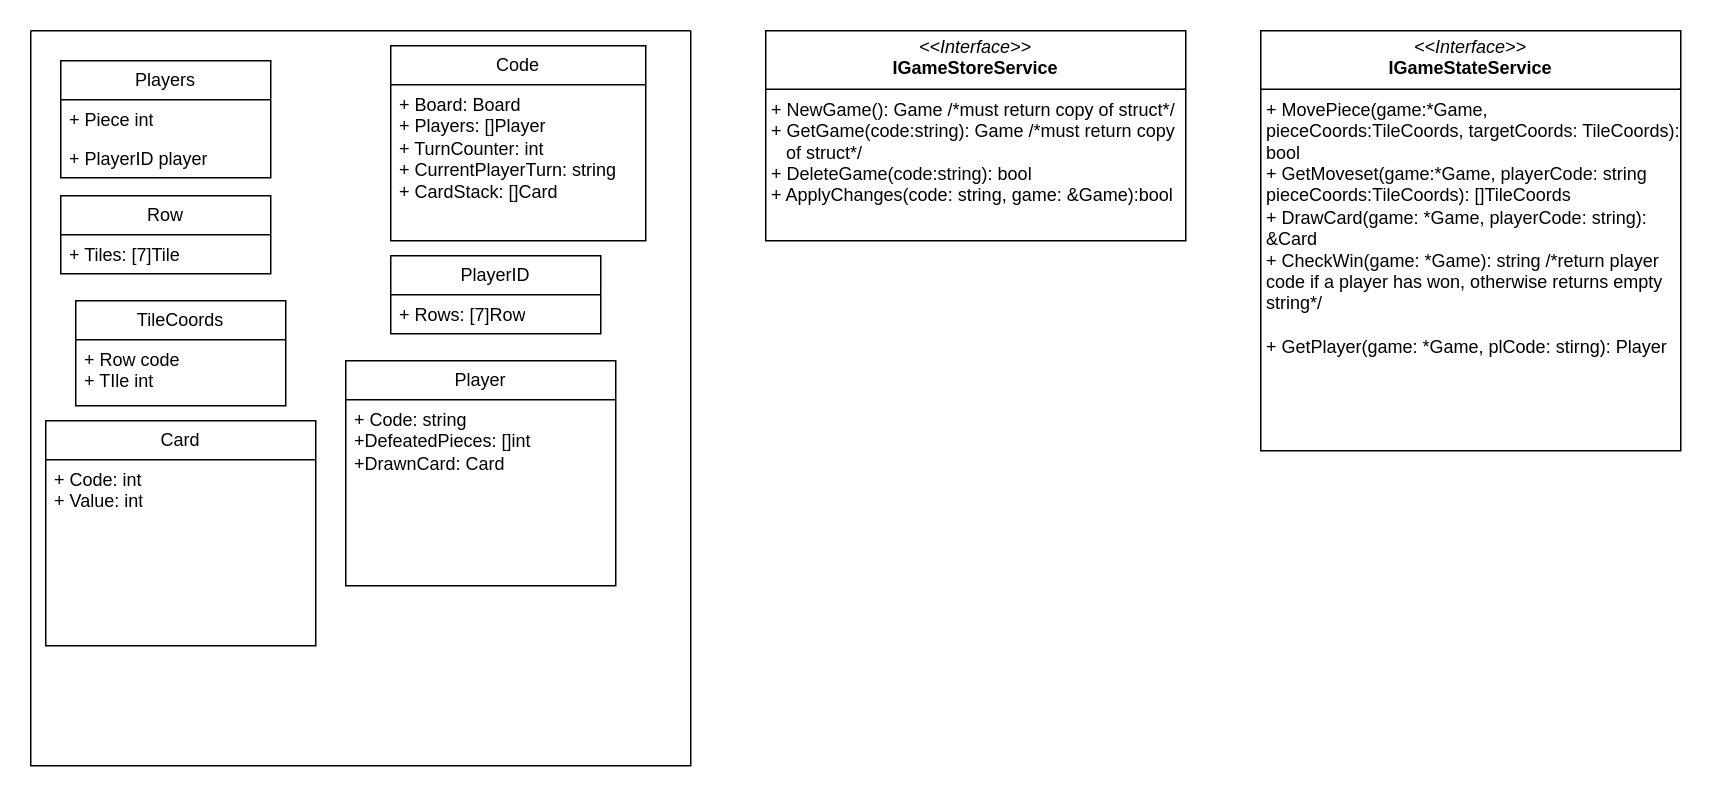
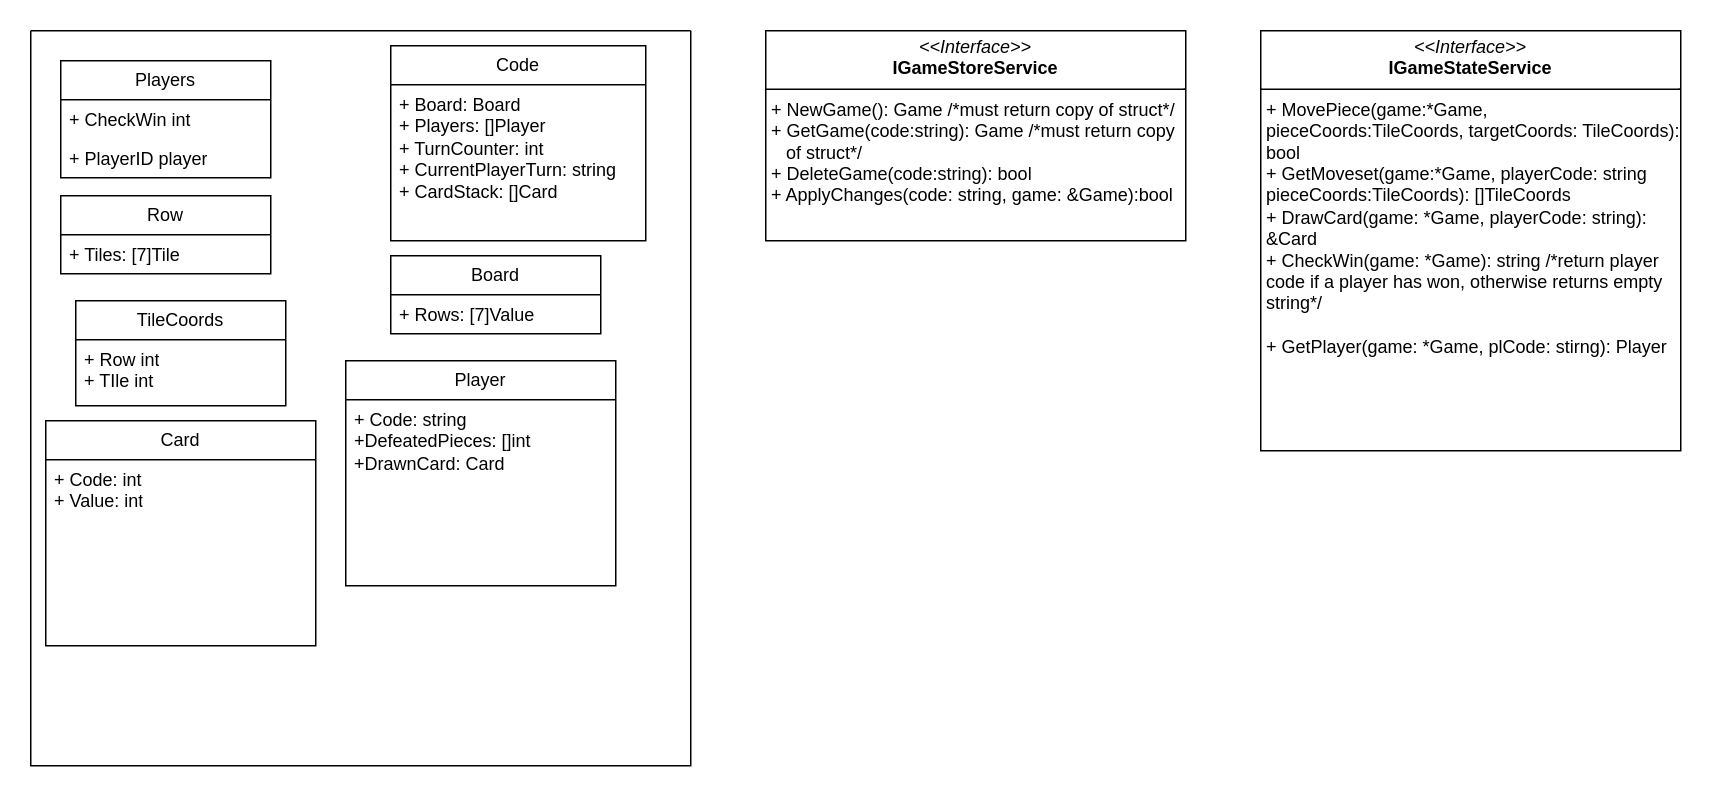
(116, 121) -> (131, 121)
(496, 275) -> (496, 275)
(463, 316) -> (471, 316)
(130, 372) -> (126, 372)
